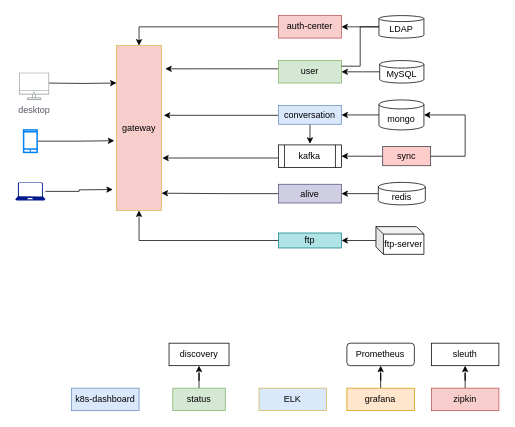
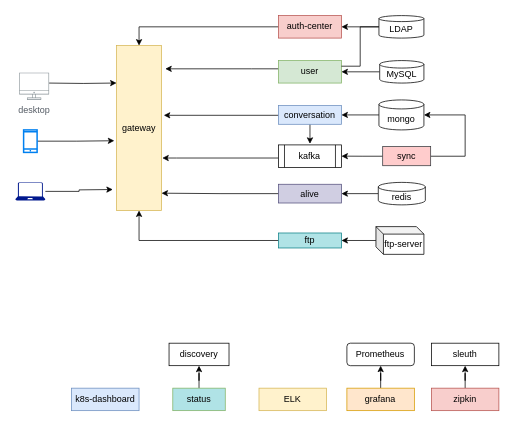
(139, 128) -> (139, 128)
(199, 399) -> (199, 399)
(293, 399) -> (293, 399)
